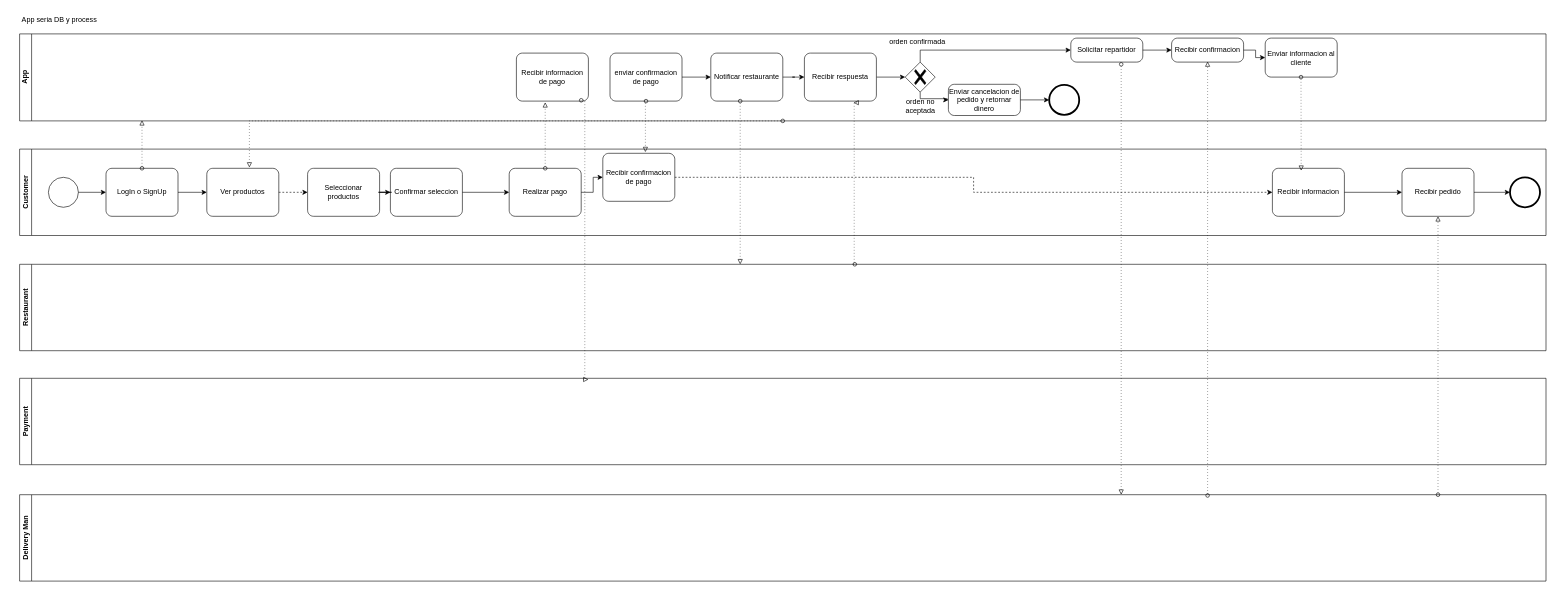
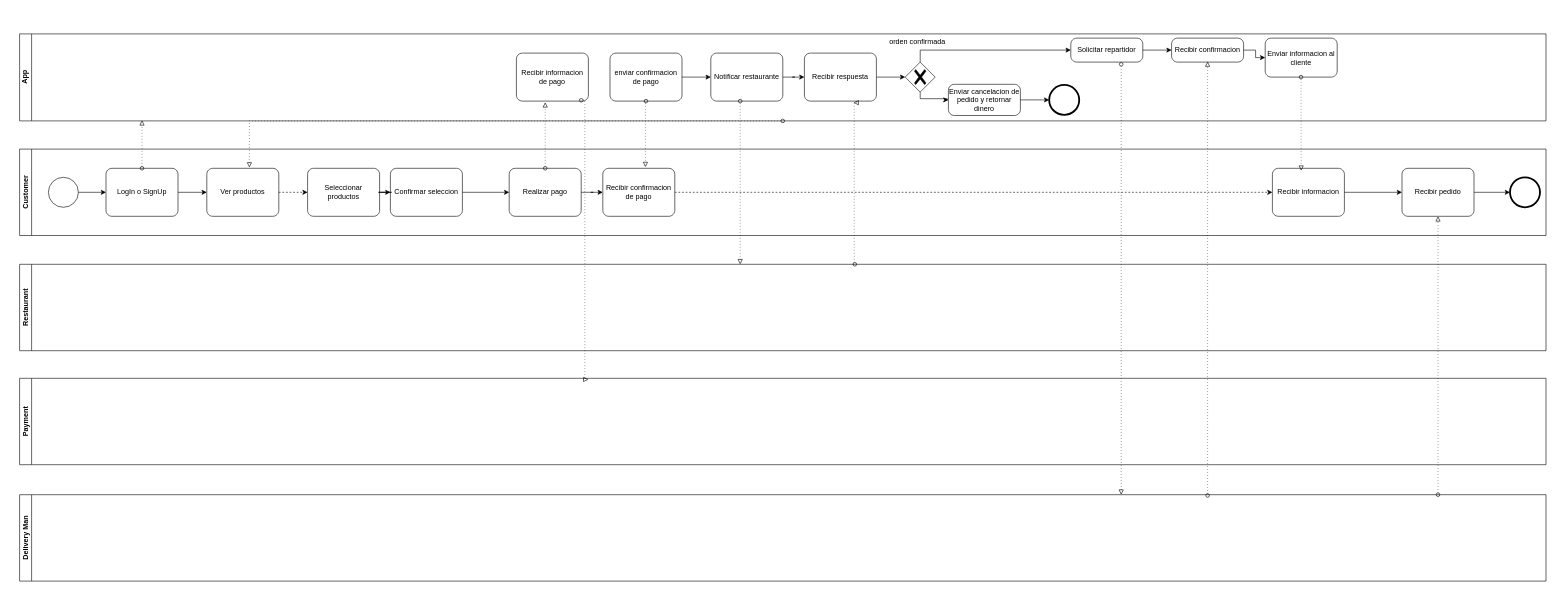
(59, 20) -> none
(920, 107) -> none
(639, 177) -> (639, 192)
